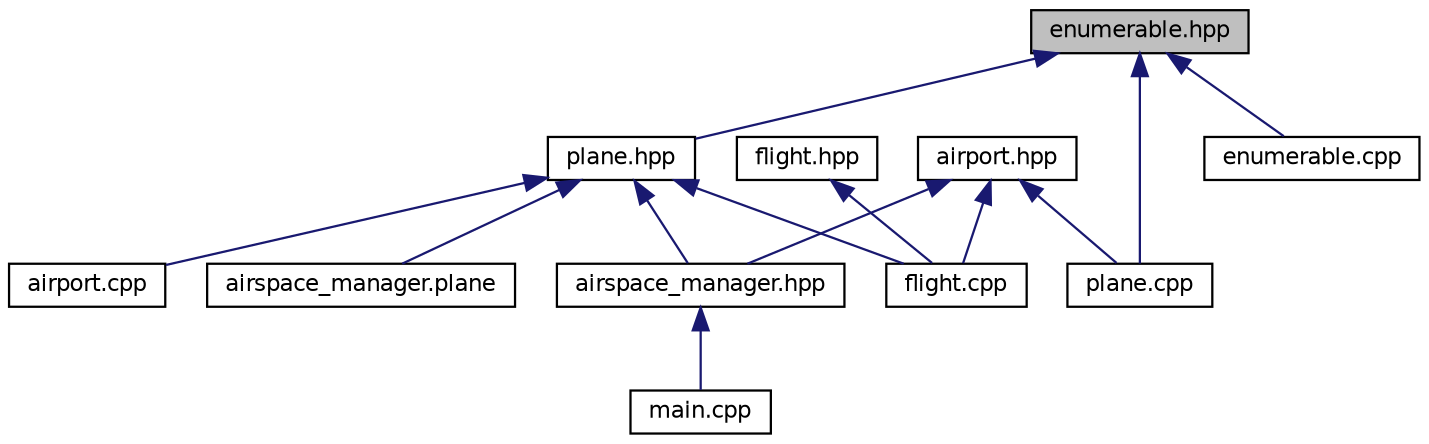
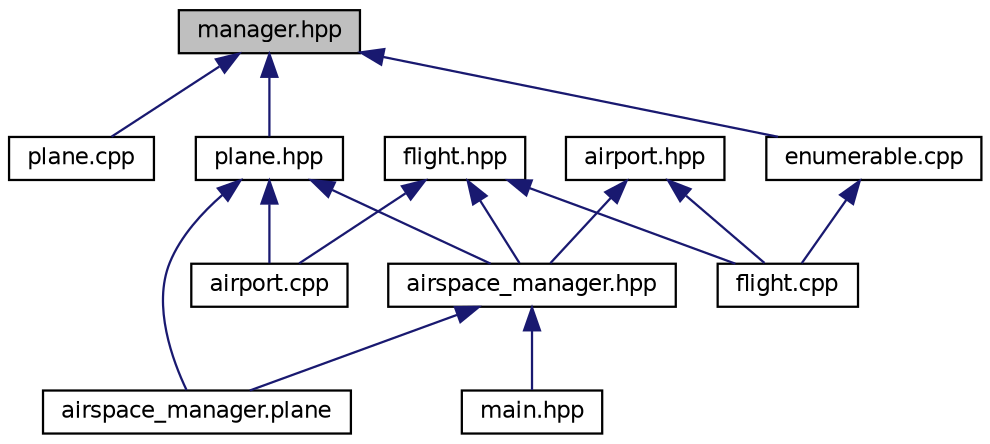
(1140, 32) -> (269, 32)
(800, 226) -> (824, 231)
none -> (352, 228)
(1077, 229) -> none
none -> (500, 232)
none -> (353, 353)
(701, 412) -> (532, 412)
